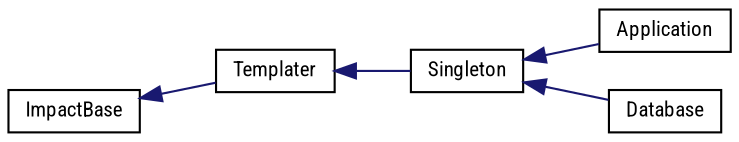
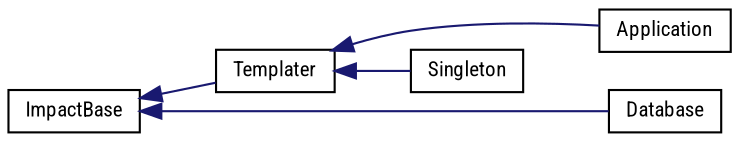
(572, 50) -> (475, 25)
(577, 93) -> (385, 111)
